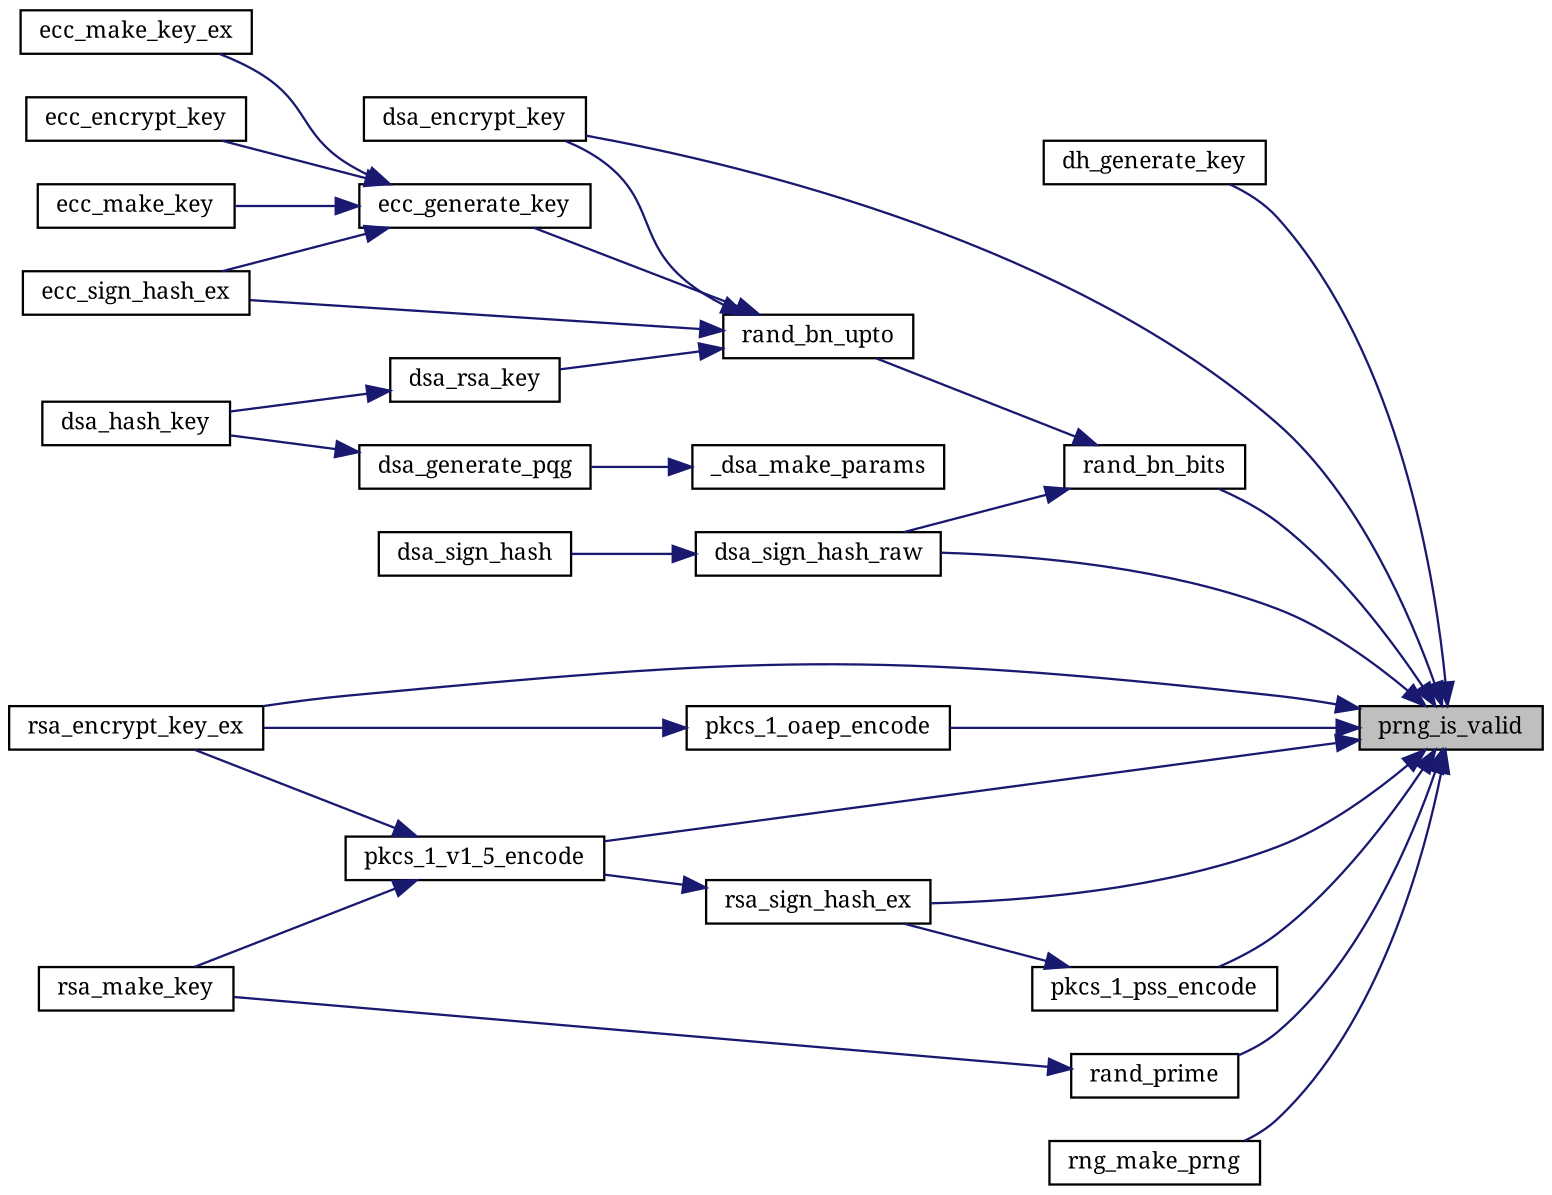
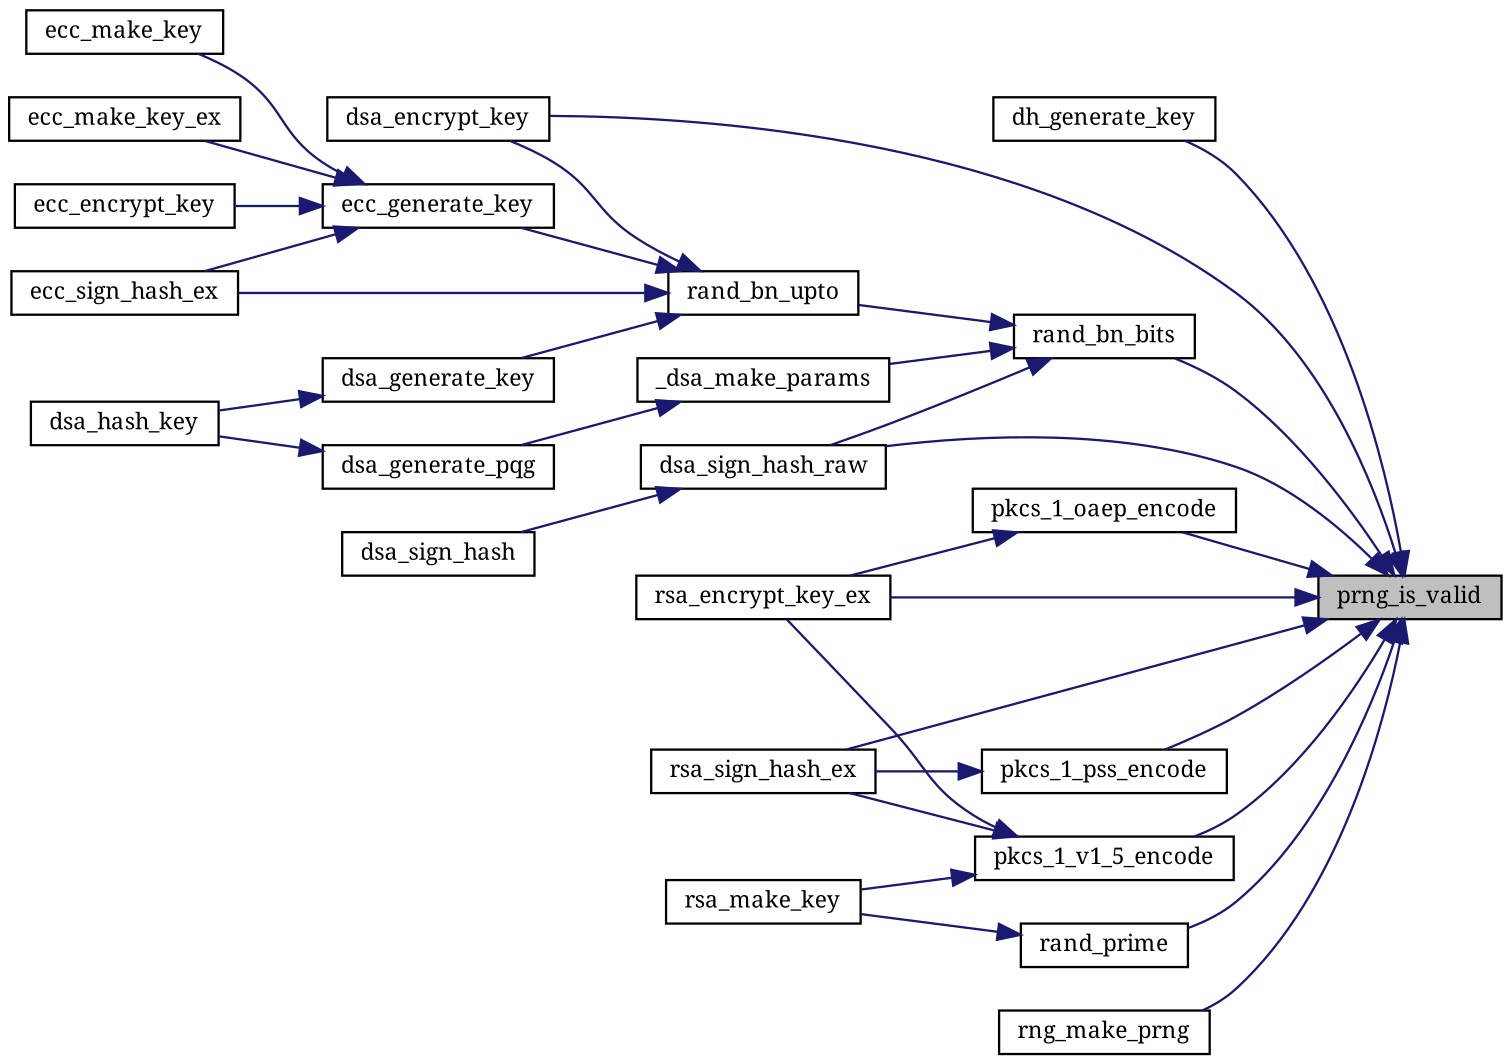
none -> (940, 357)
(475, 380) -> (438, 380)
(644, 880) -> (922, 812)
